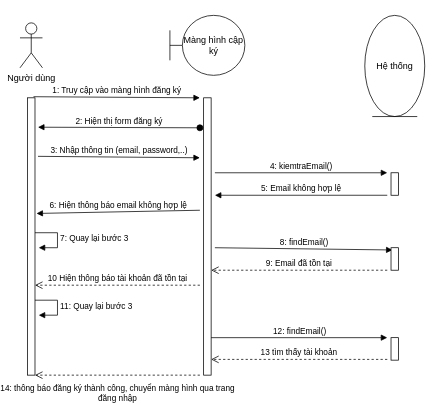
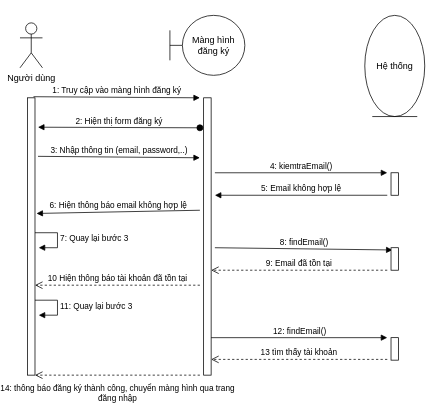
(214, 45) -> (214, 45)
